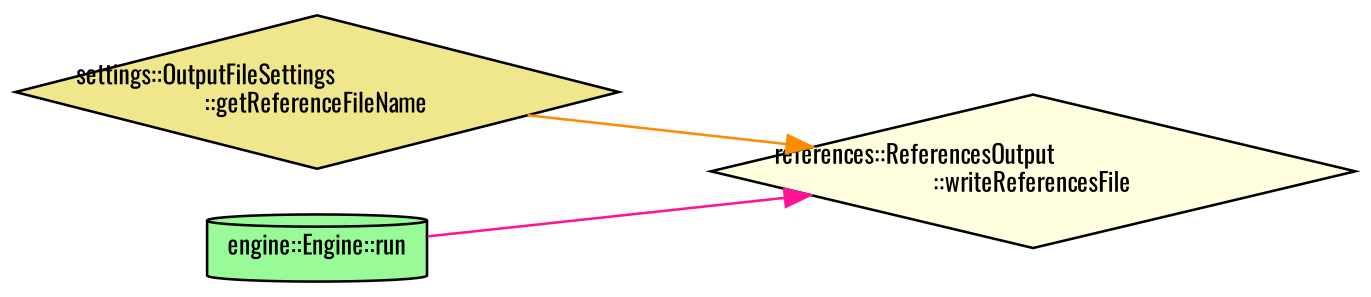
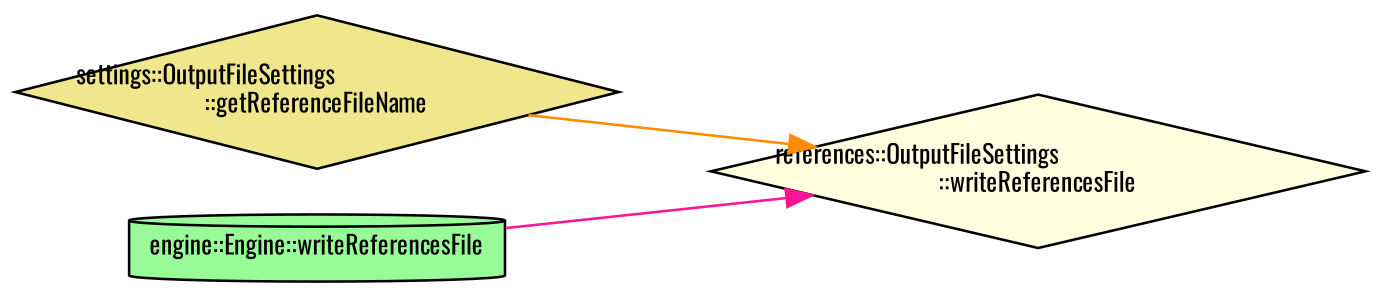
(1033, 171) -> (1038, 171)
(317, 248) -> (317, 248)
